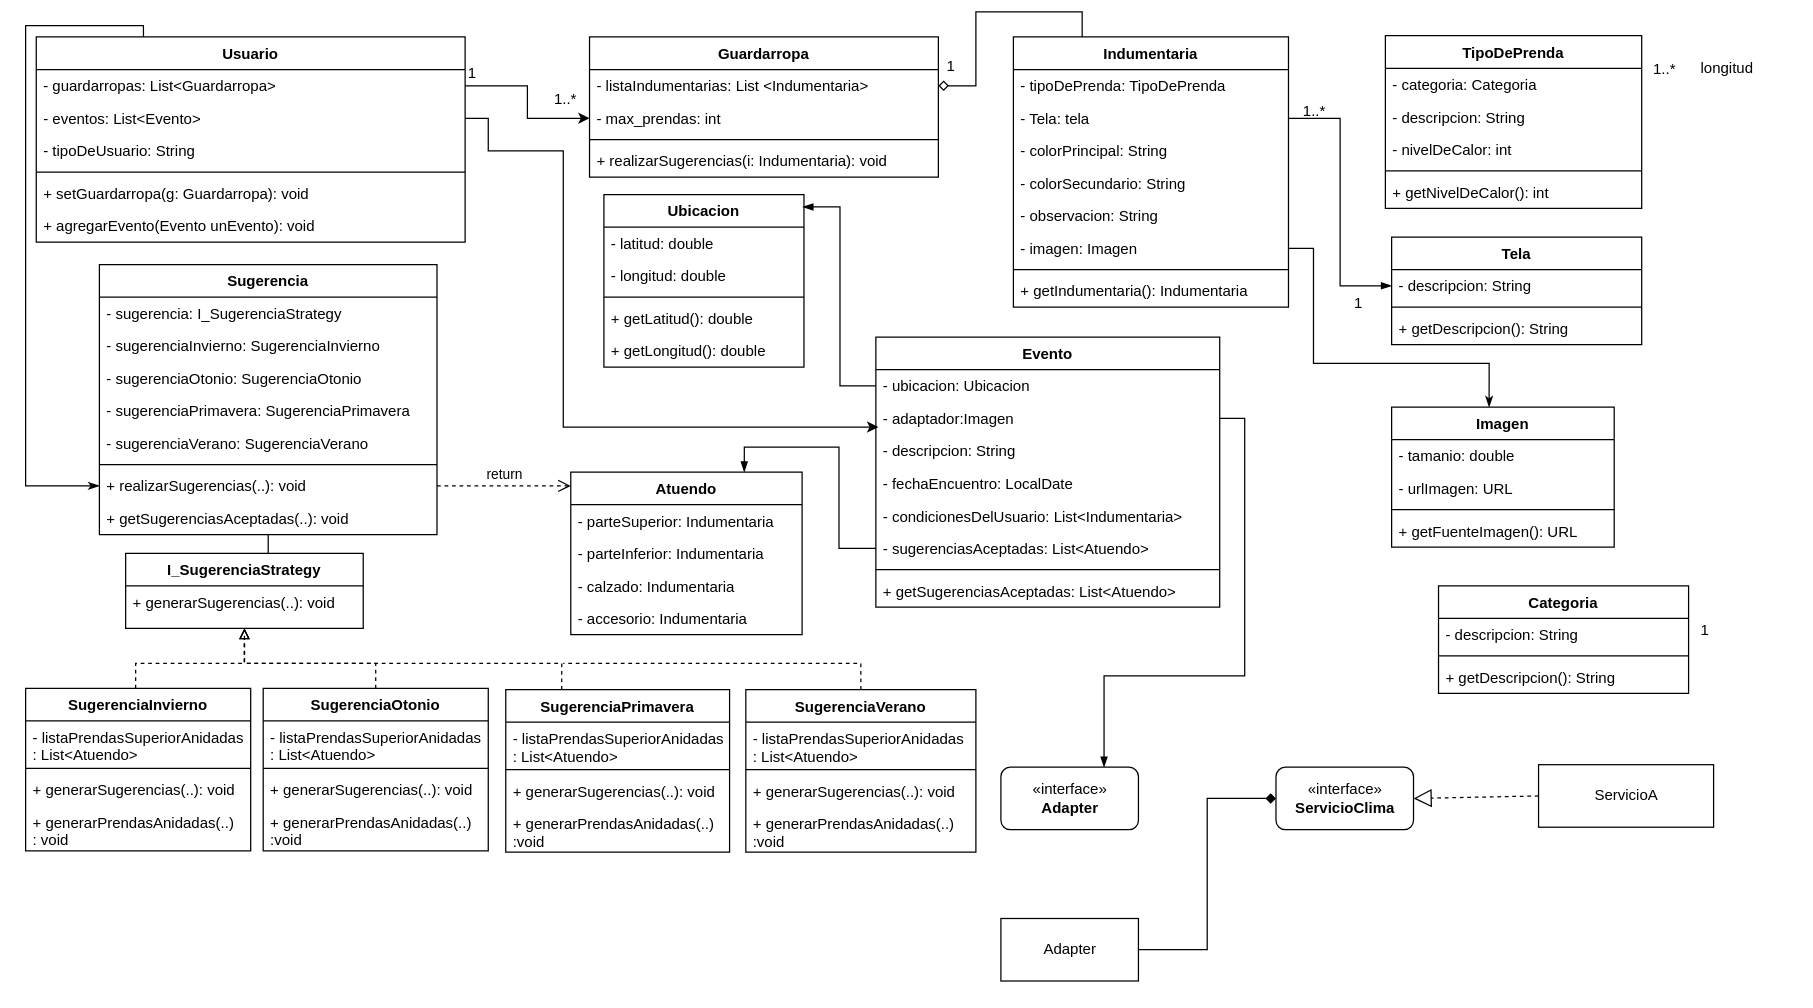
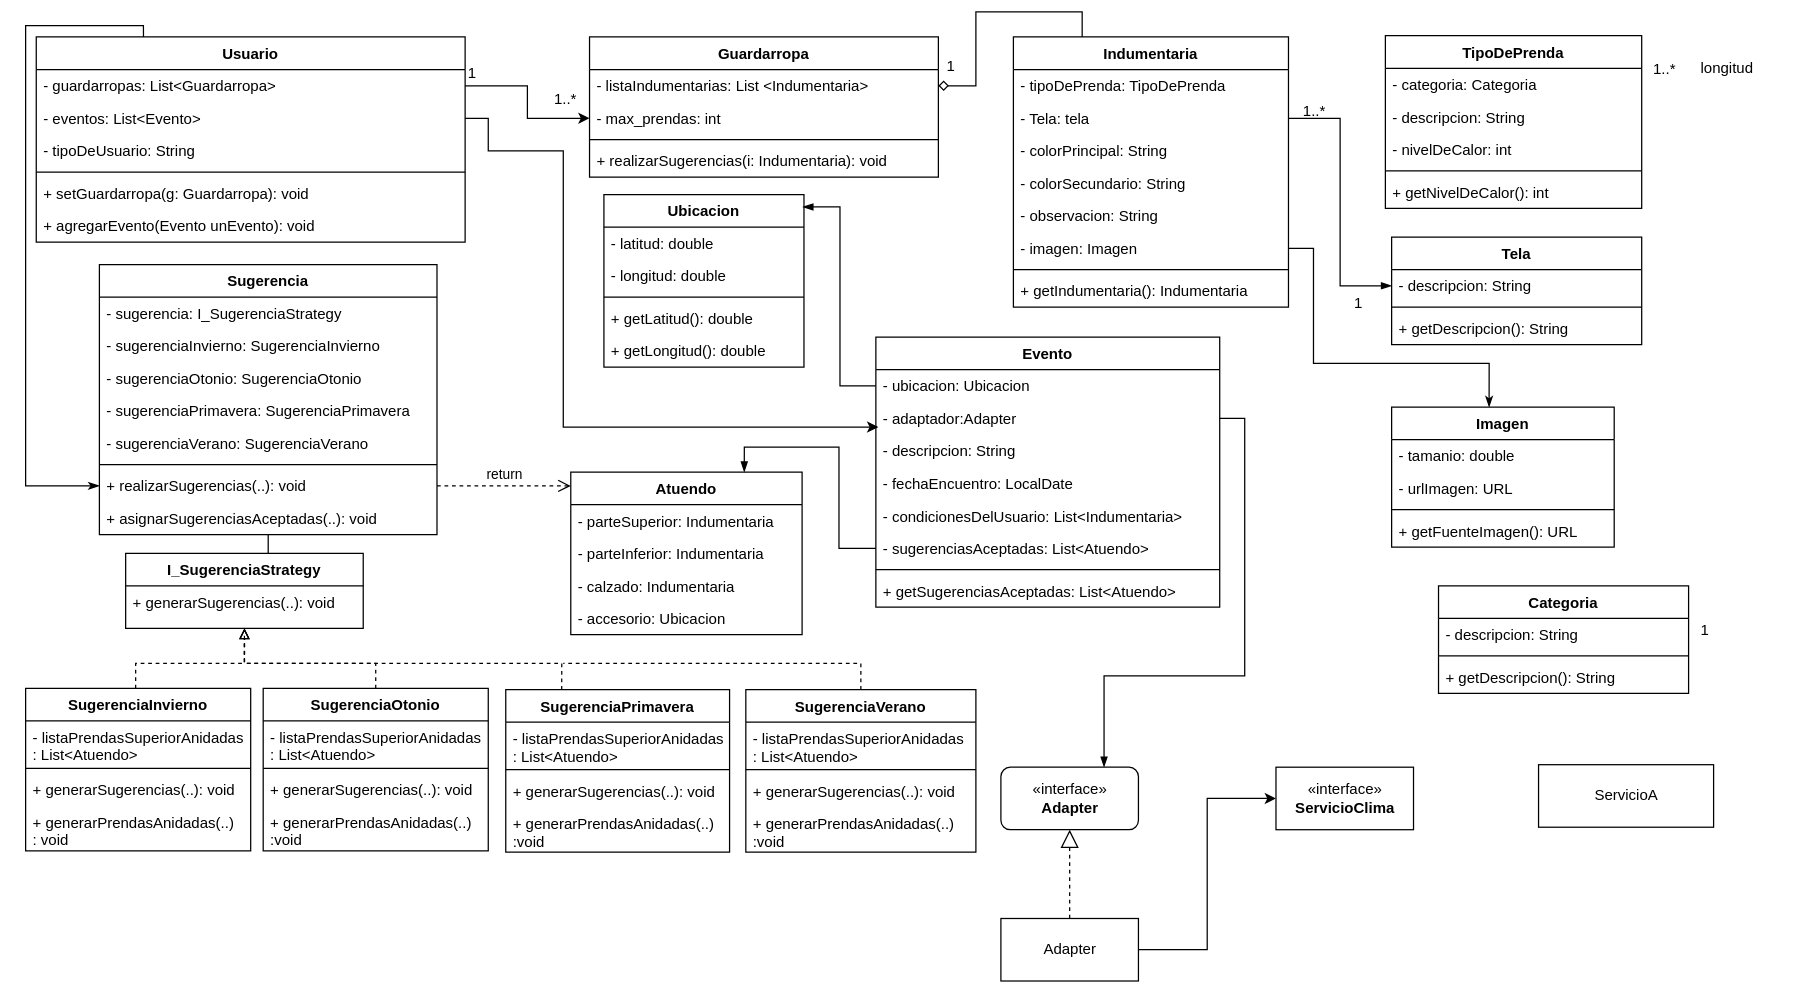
(954, 419) -> (958, 419)
(240, 519) -> (254, 519)
(673, 619) -> (658, 619)
(1485, 797) -> none
(1265, 798) -> (1266, 798)
(1344, 798) -> (1344, 798)
none -> (1069, 883)
